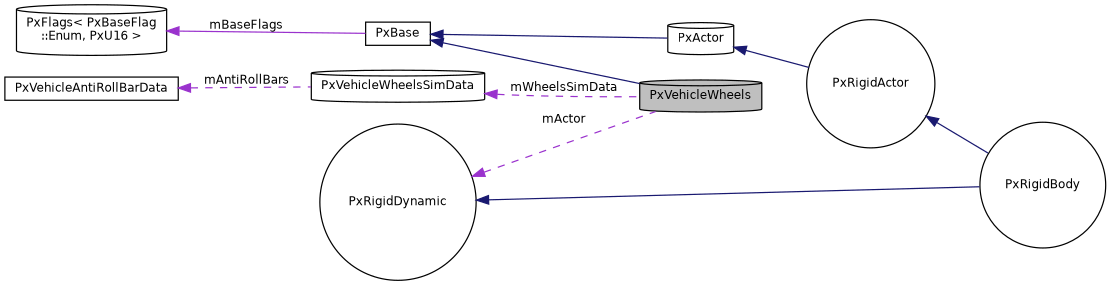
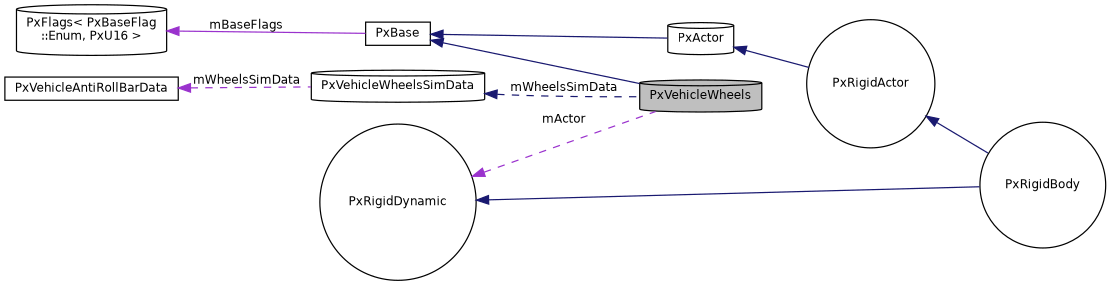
(245, 81) -> (245, 81)
(568, 96) -> (568, 96)
